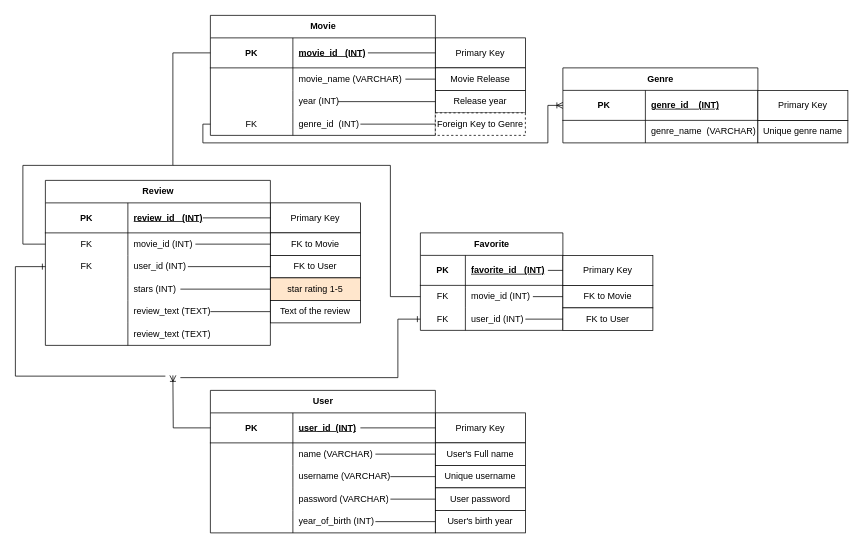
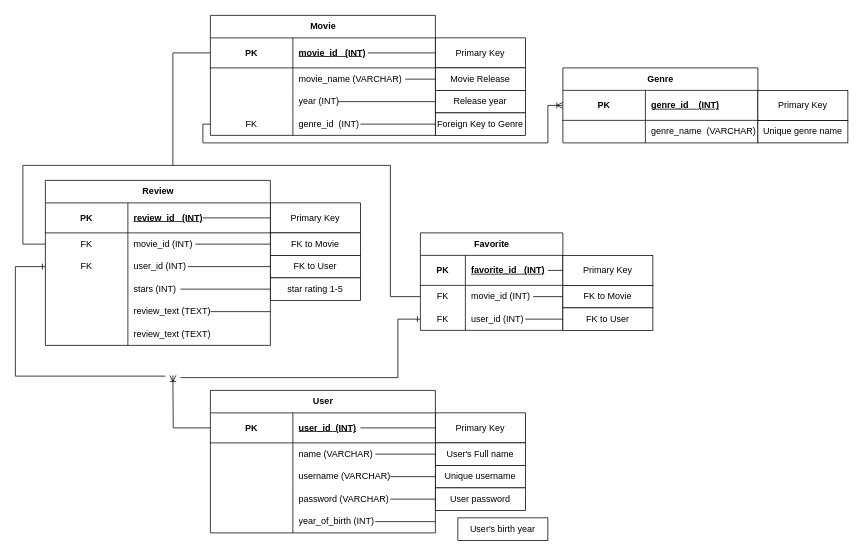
(480, 124) -> (480, 124)
(315, 289) -> (315, 289)
(315, 312) -> none
(480, 522) -> (503, 529)
